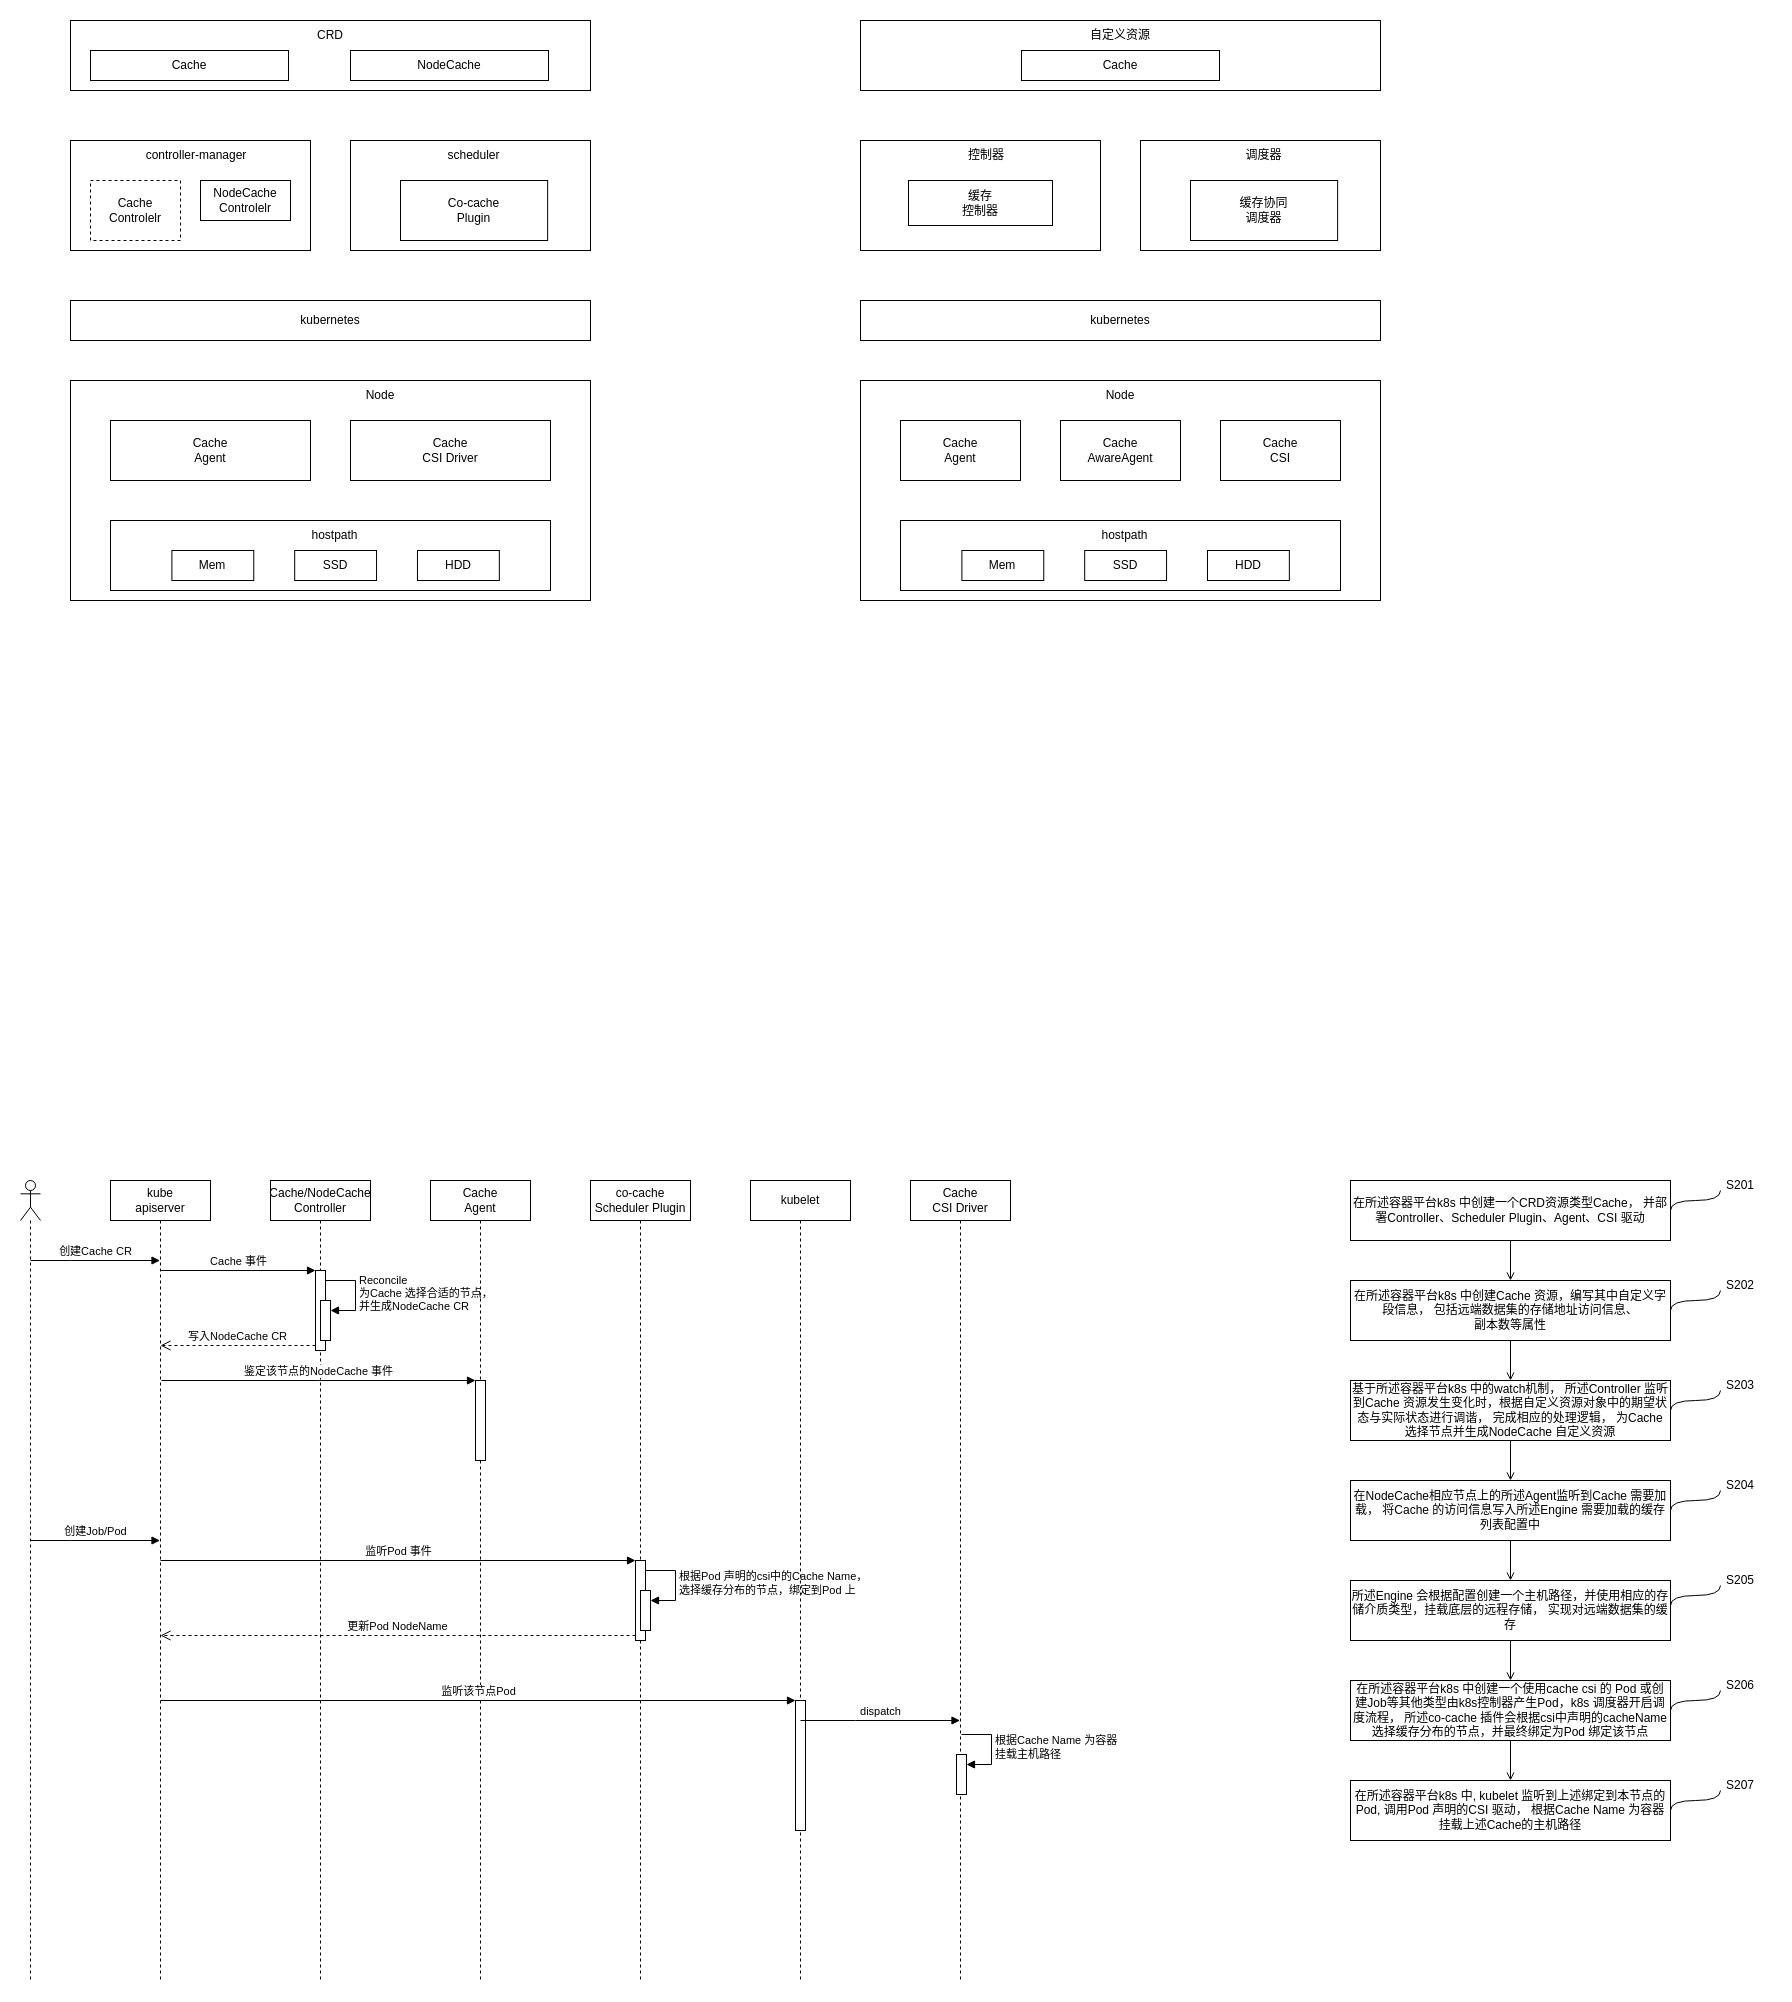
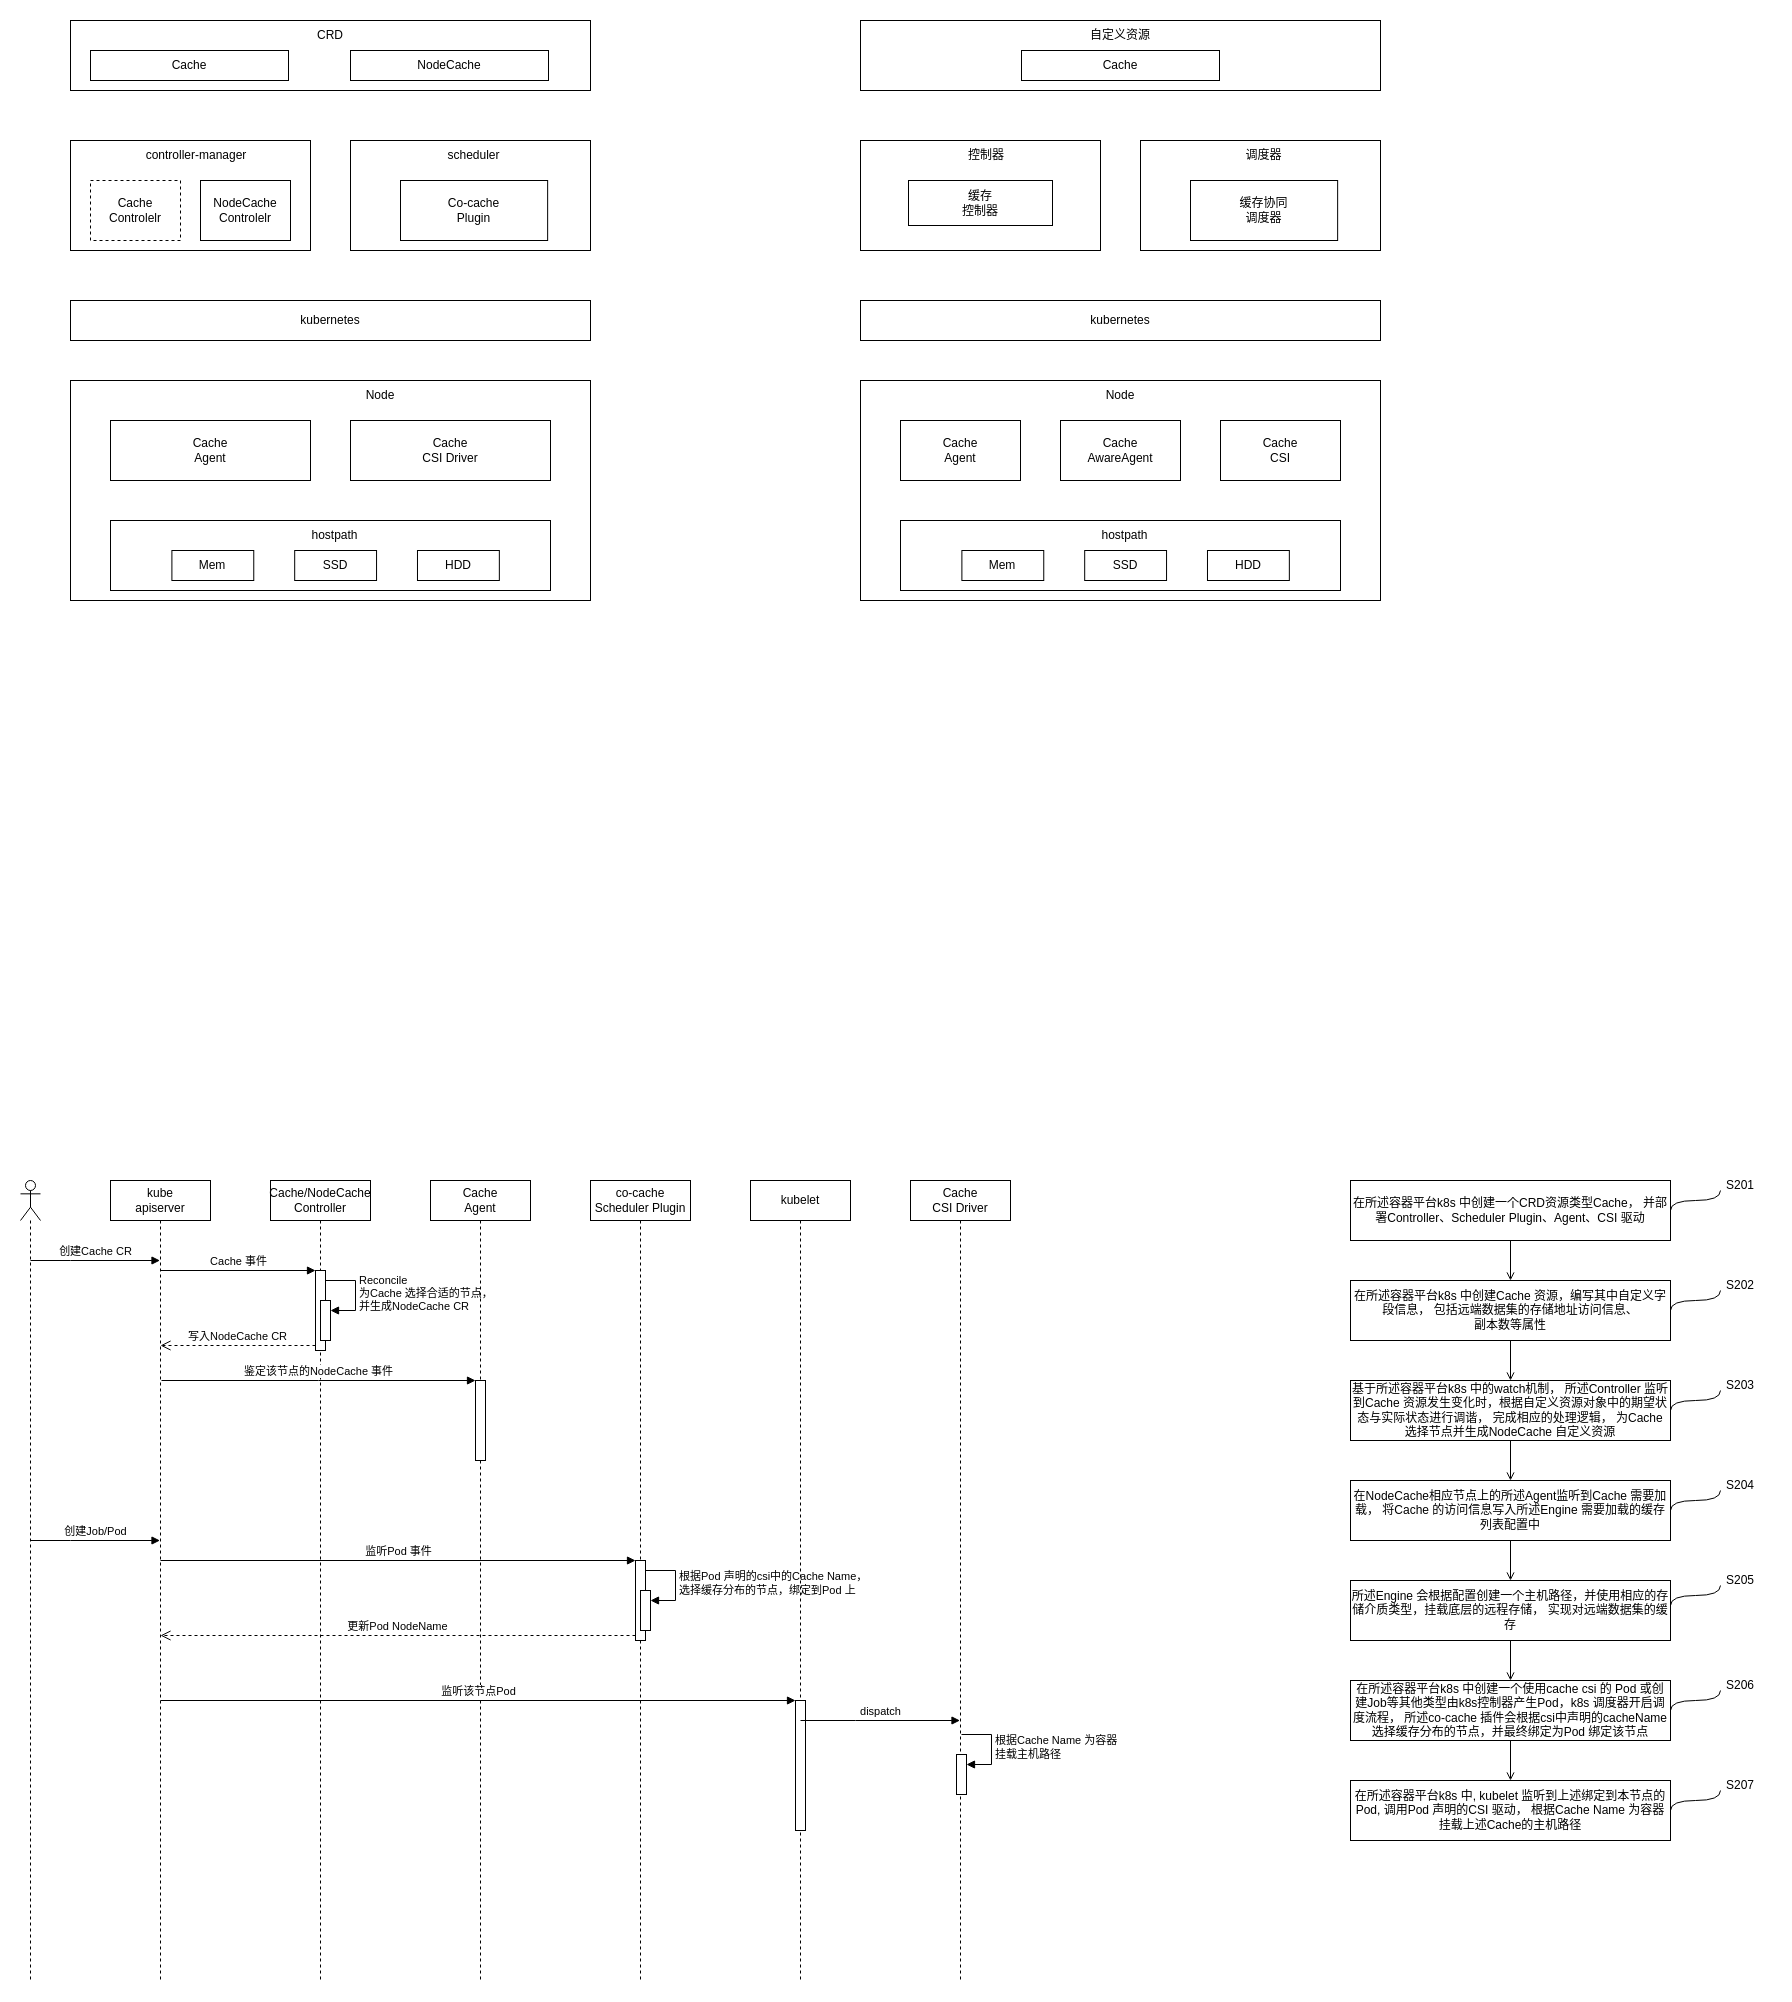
(246, 201) -> (246, 211)
